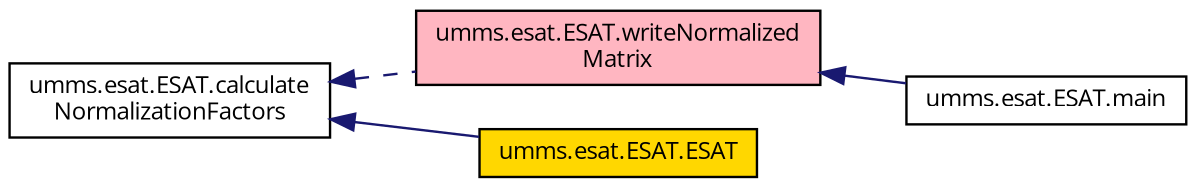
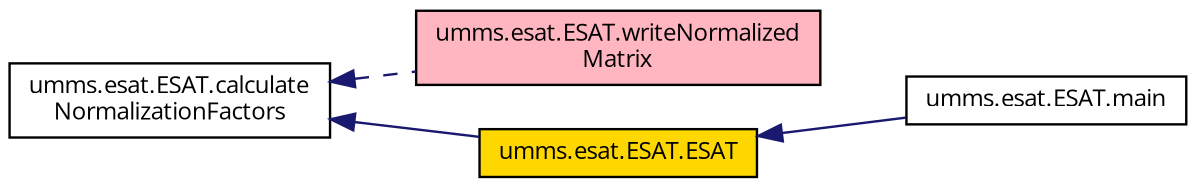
(875, 80) -> (844, 125)
